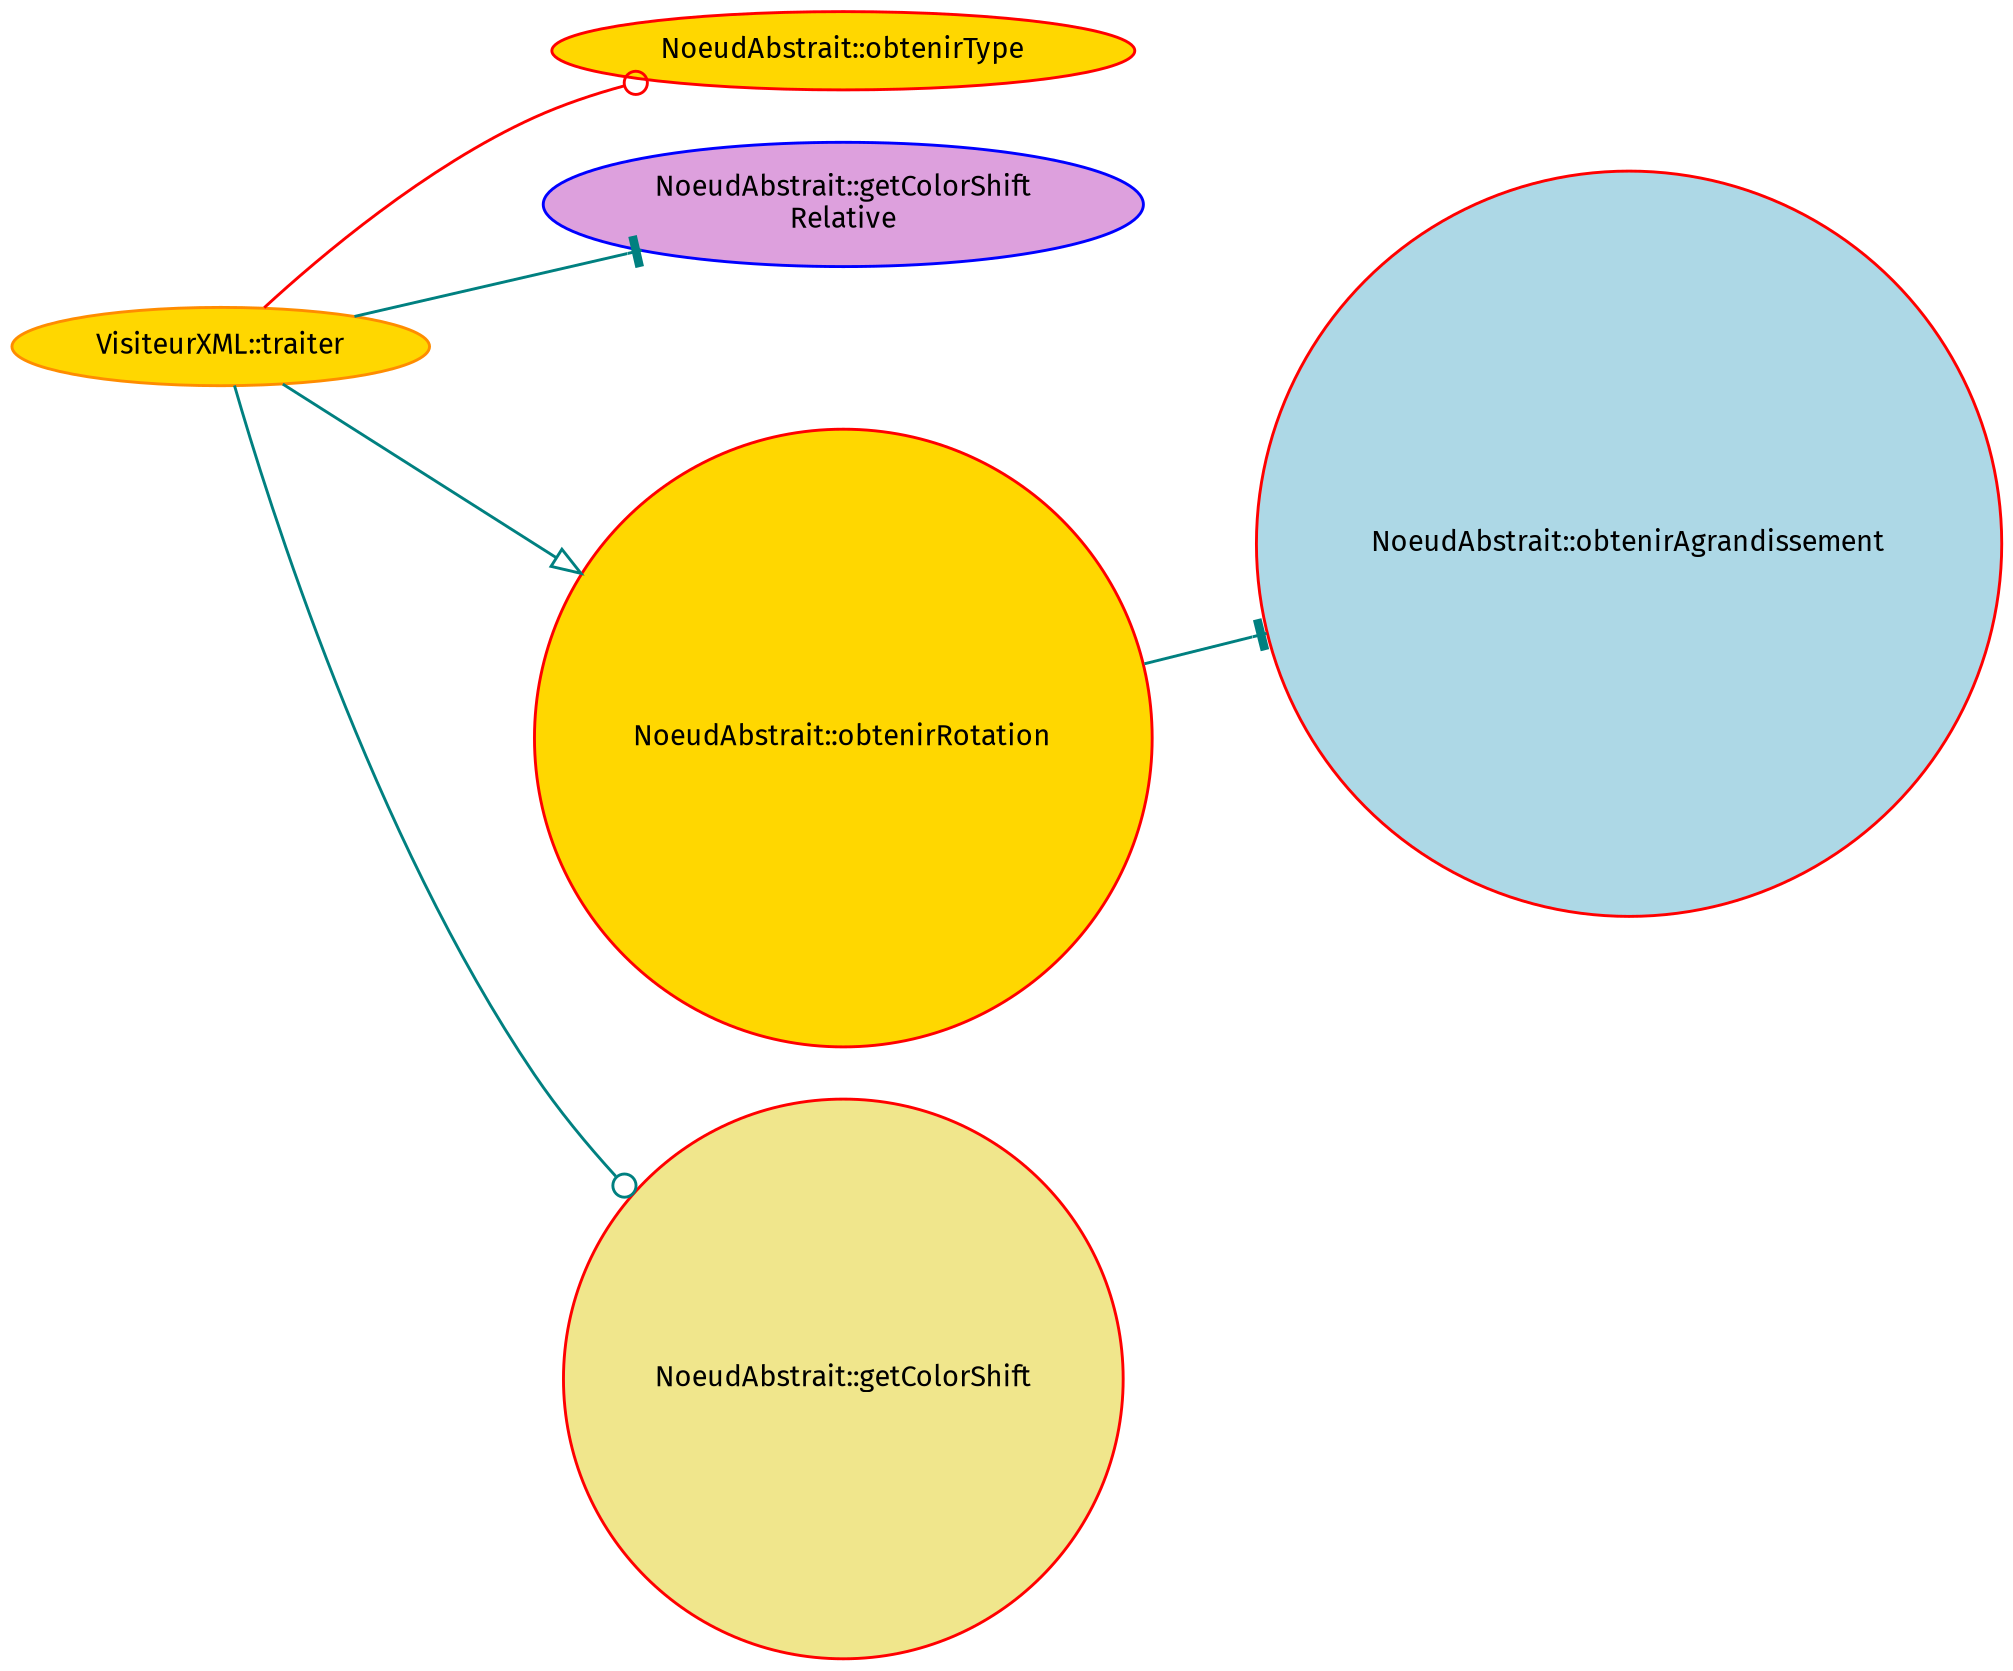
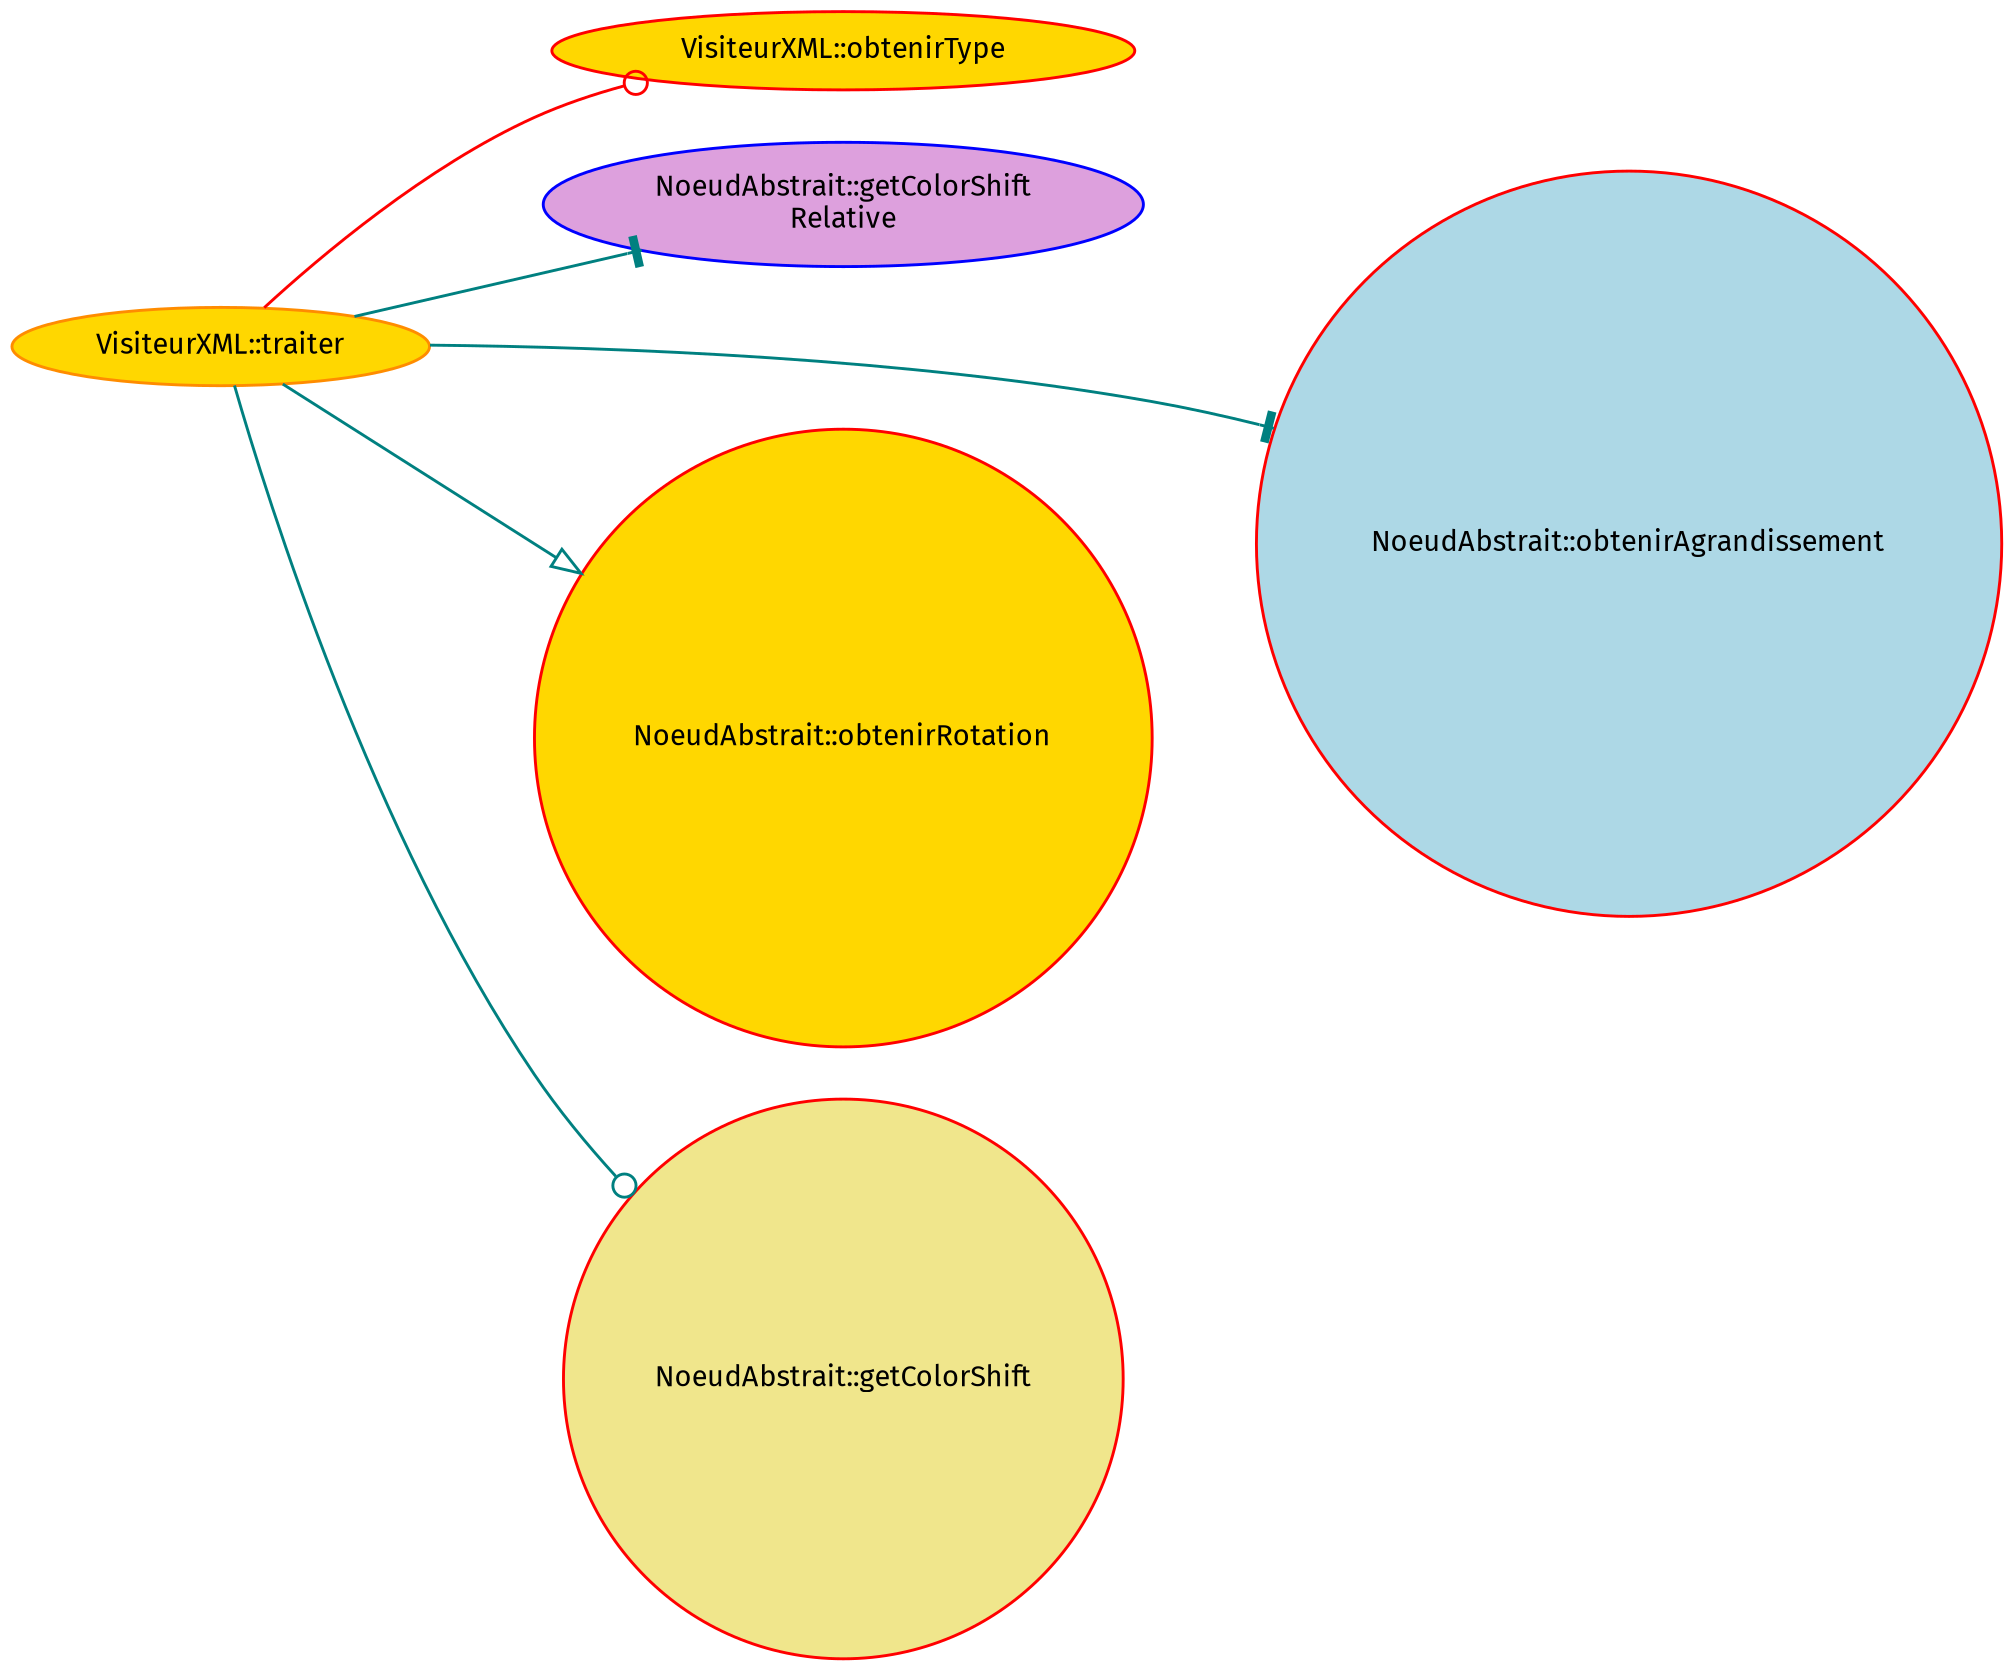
(843, 51) -> (843, 51)
(1198, 650) -> (847, 364)
